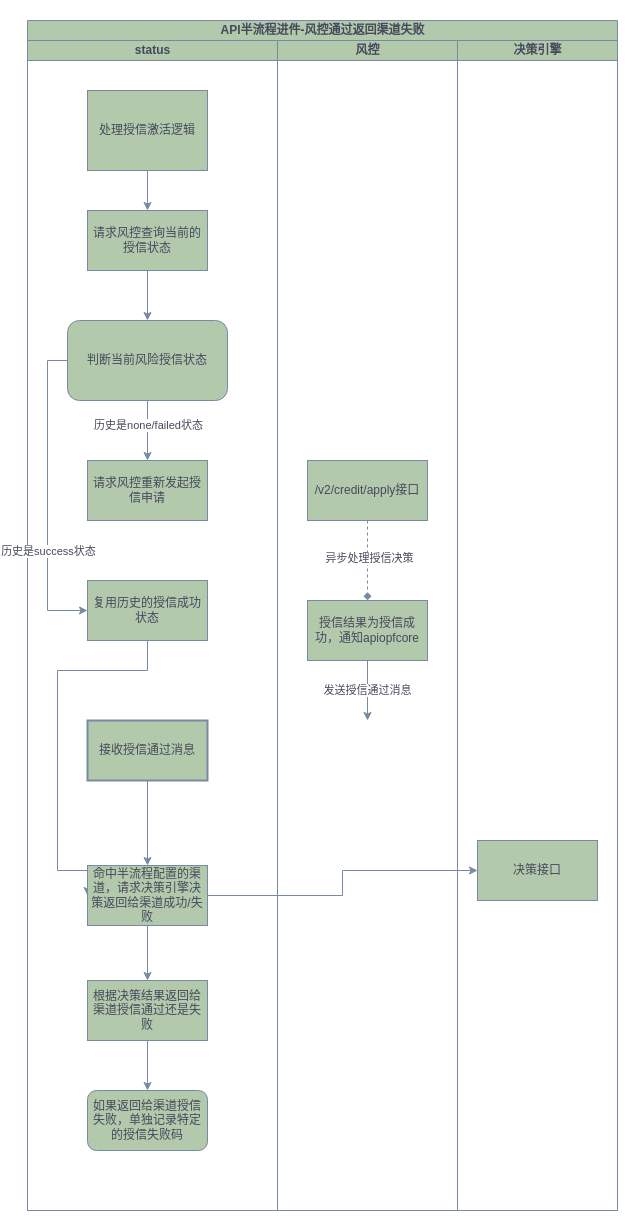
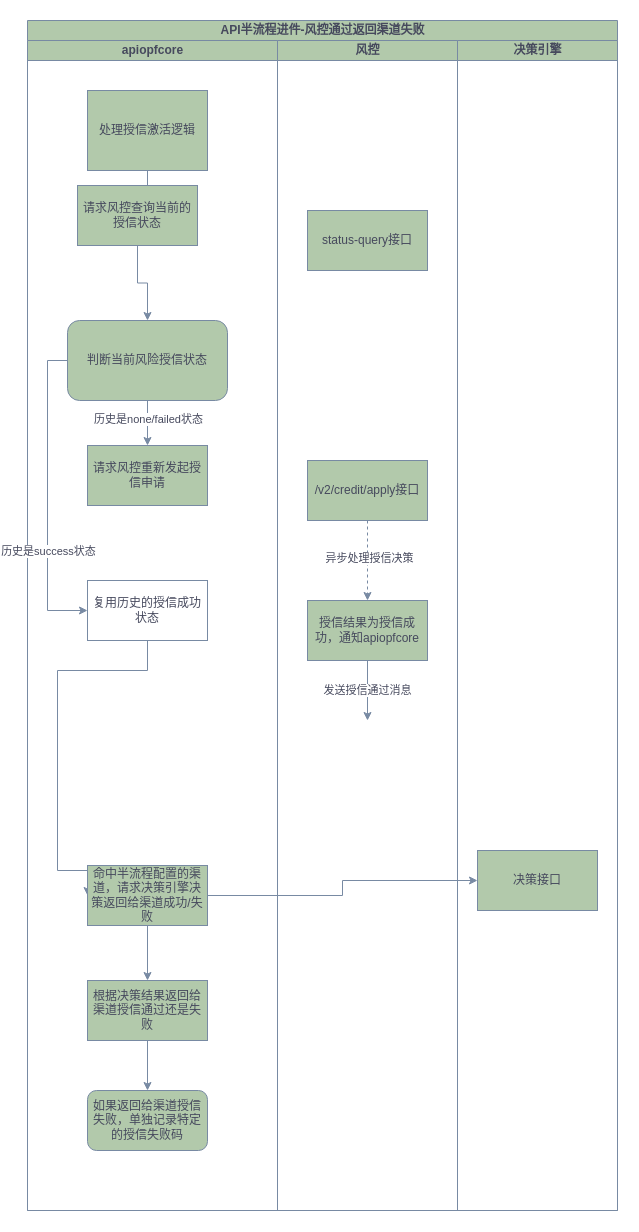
(153, 51) -> (153, 51)
(148, 241) -> (138, 216)
none -> (368, 241)
(148, 491) -> (148, 476)
(368, 591) -> (368, 592)
(148, 611) -> (148, 611)
(148, 751) -> none
(148, 820) -> none
(538, 871) -> (538, 881)
